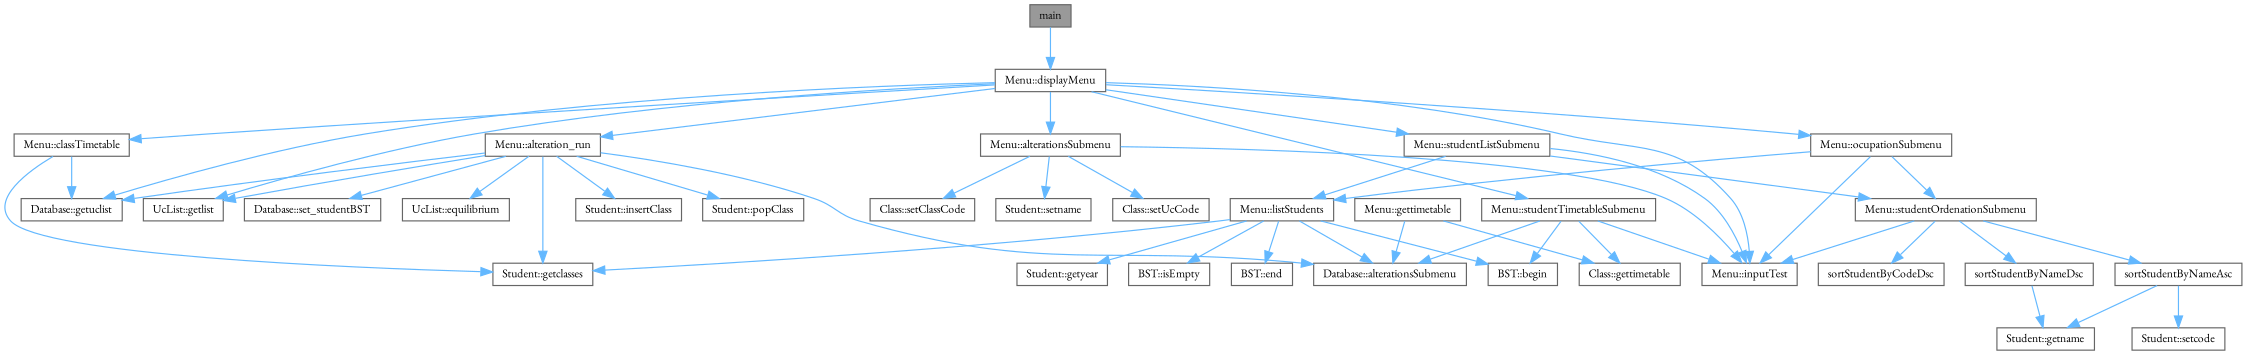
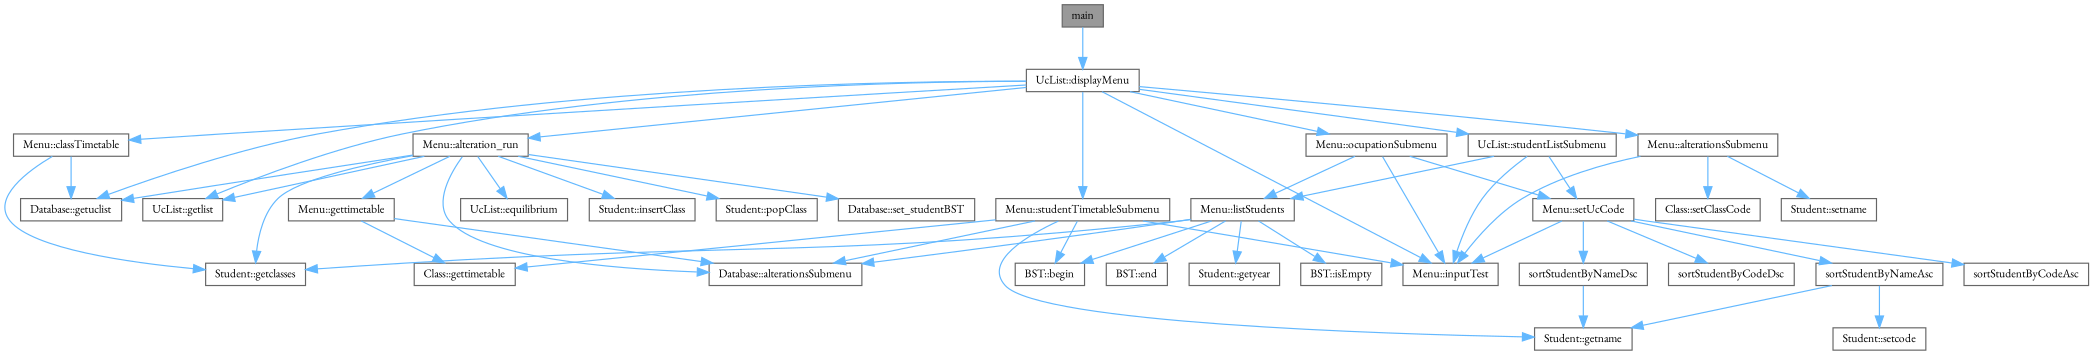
(1050, 80) -> (1083, 80)
(1477, 145) -> (1542, 145)
none -> (411, 175)
(1161, 210) -> none
(1946, 210) -> (1583, 210)
none -> (2026, 274)
none -> (1214, 323)
